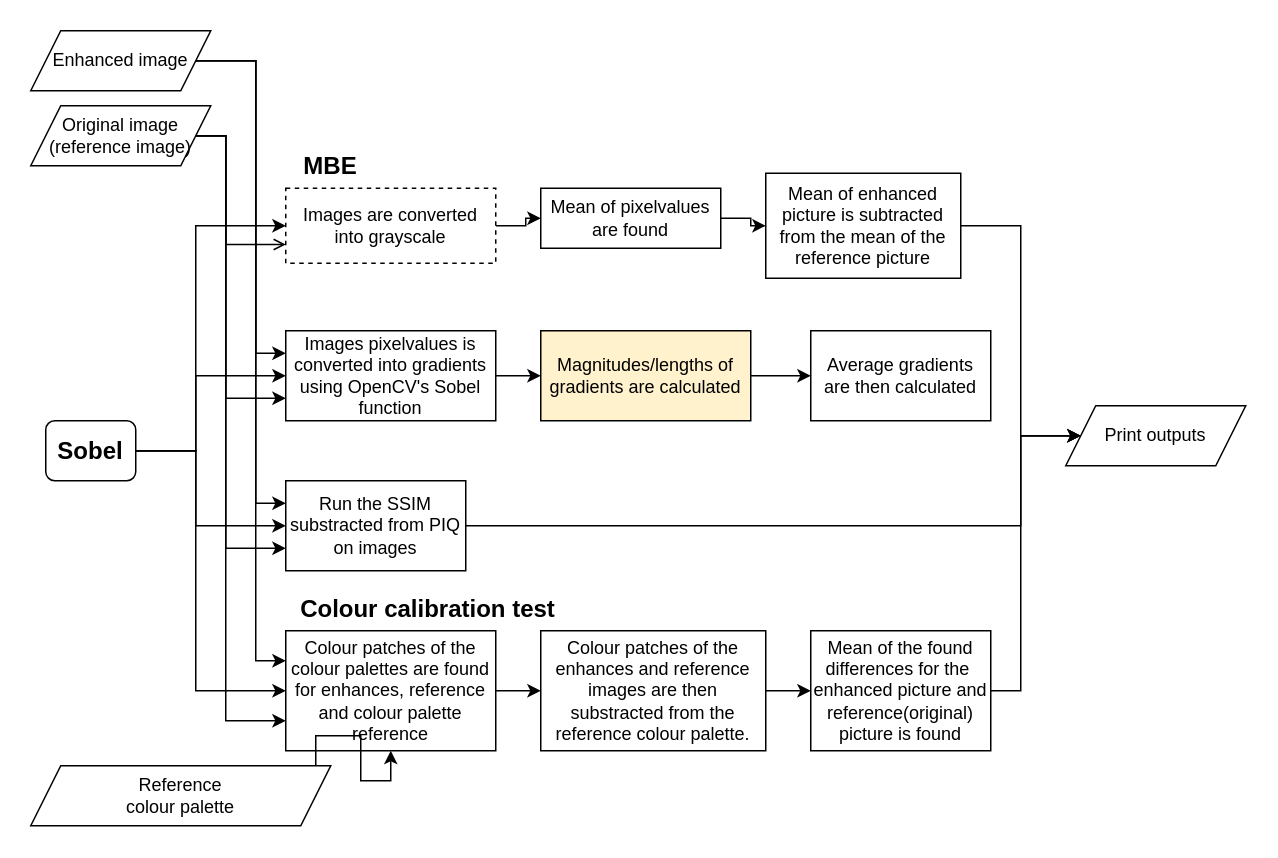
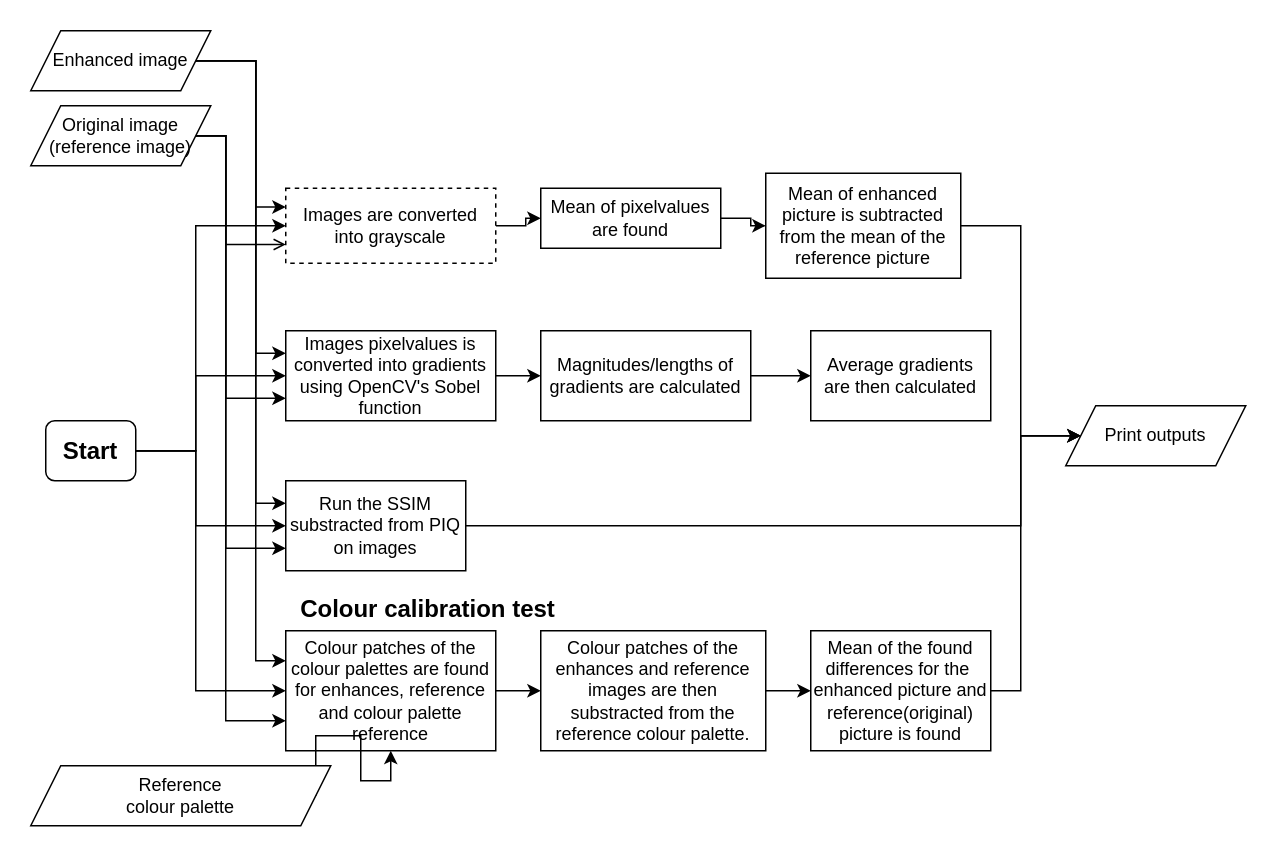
(331, 166) -> none
none -> (267, 207)
(646, 376) -> (646, 376)
(91, 451) -> (91, 451)
